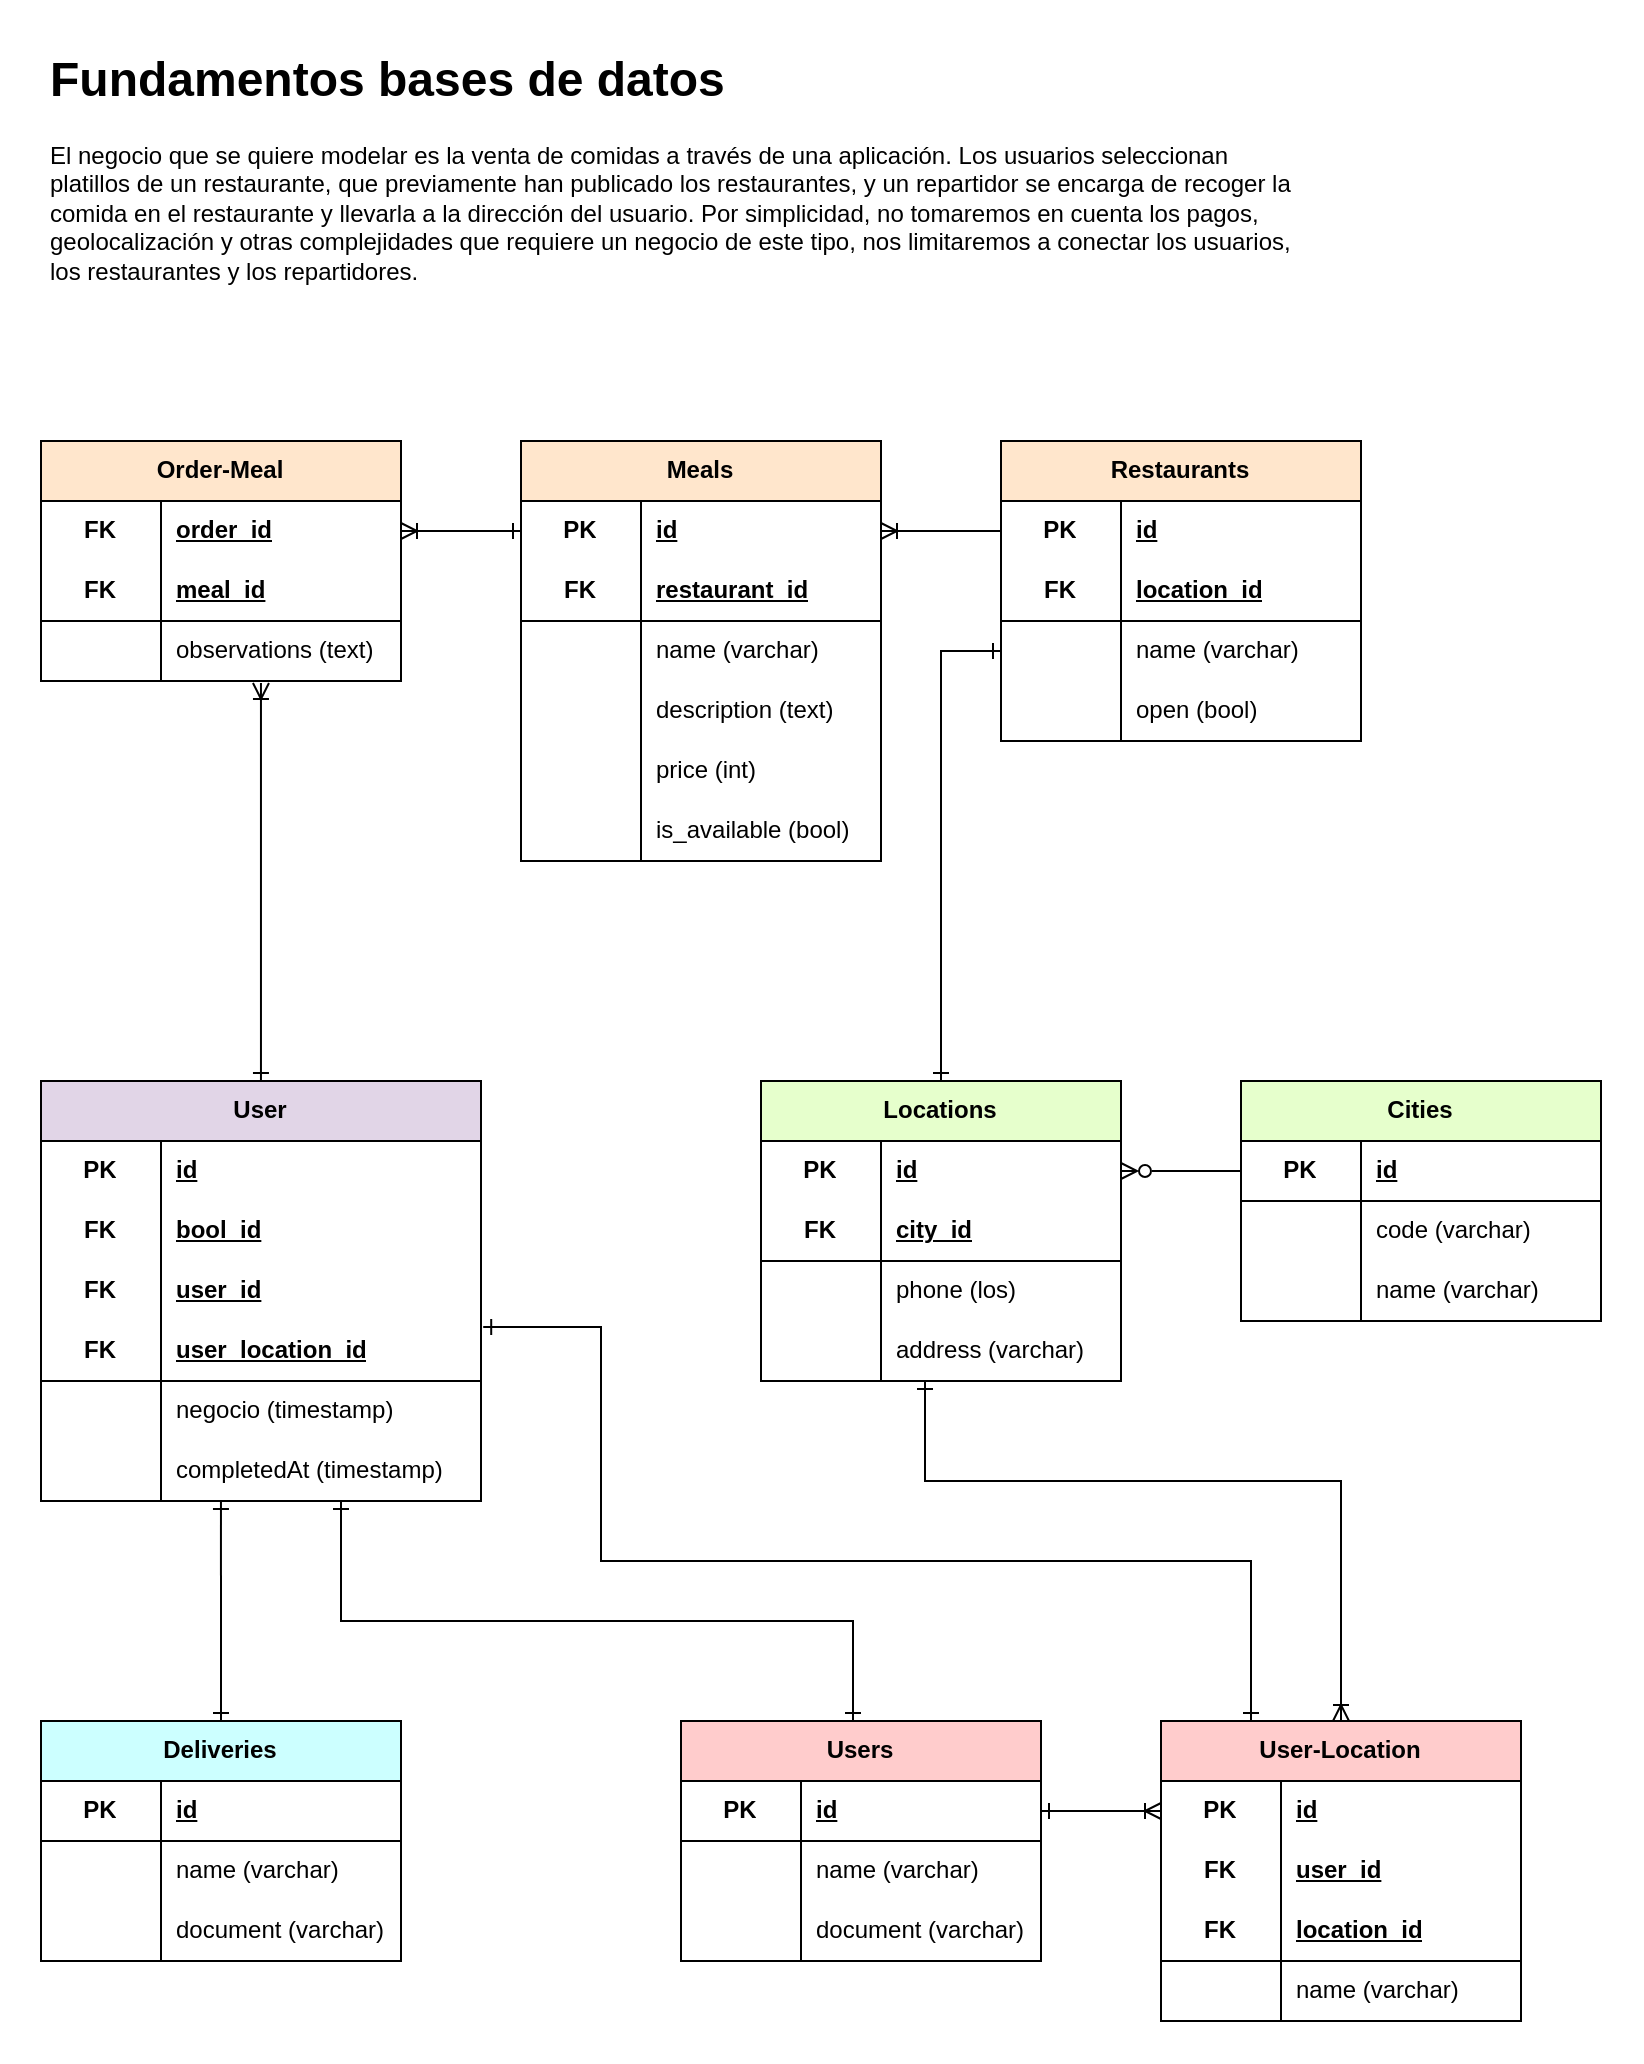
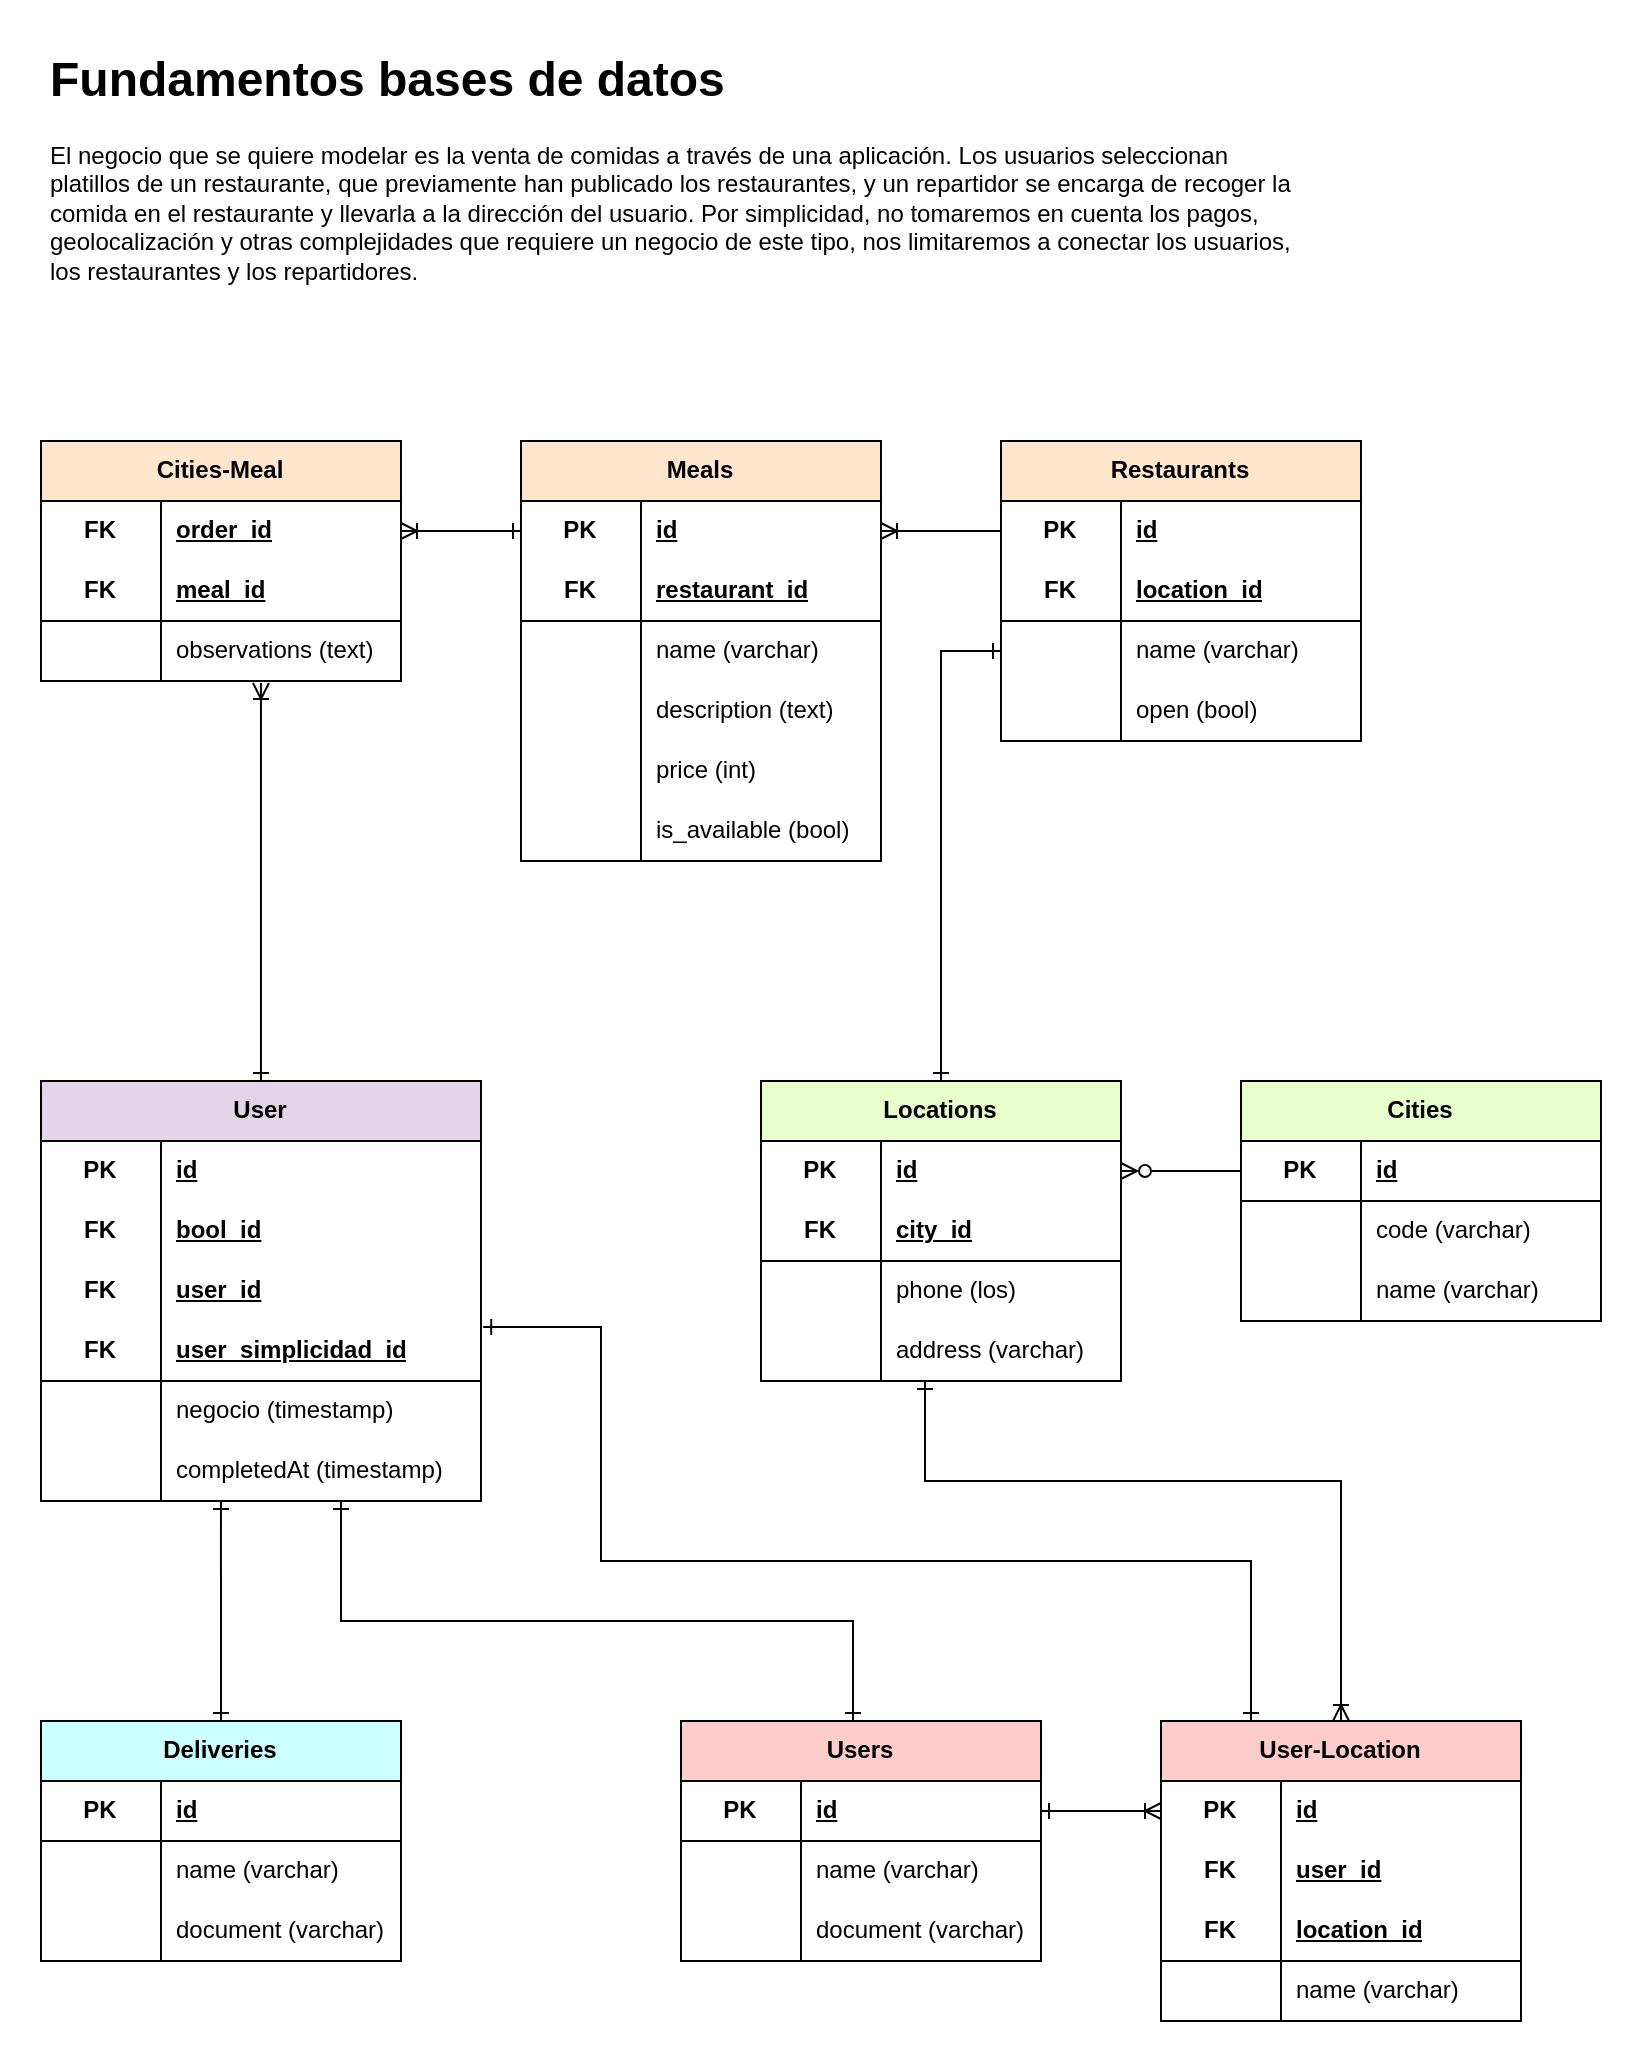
(221, 471) -> (221, 471)
(275, 1351) -> (289, 1351)
